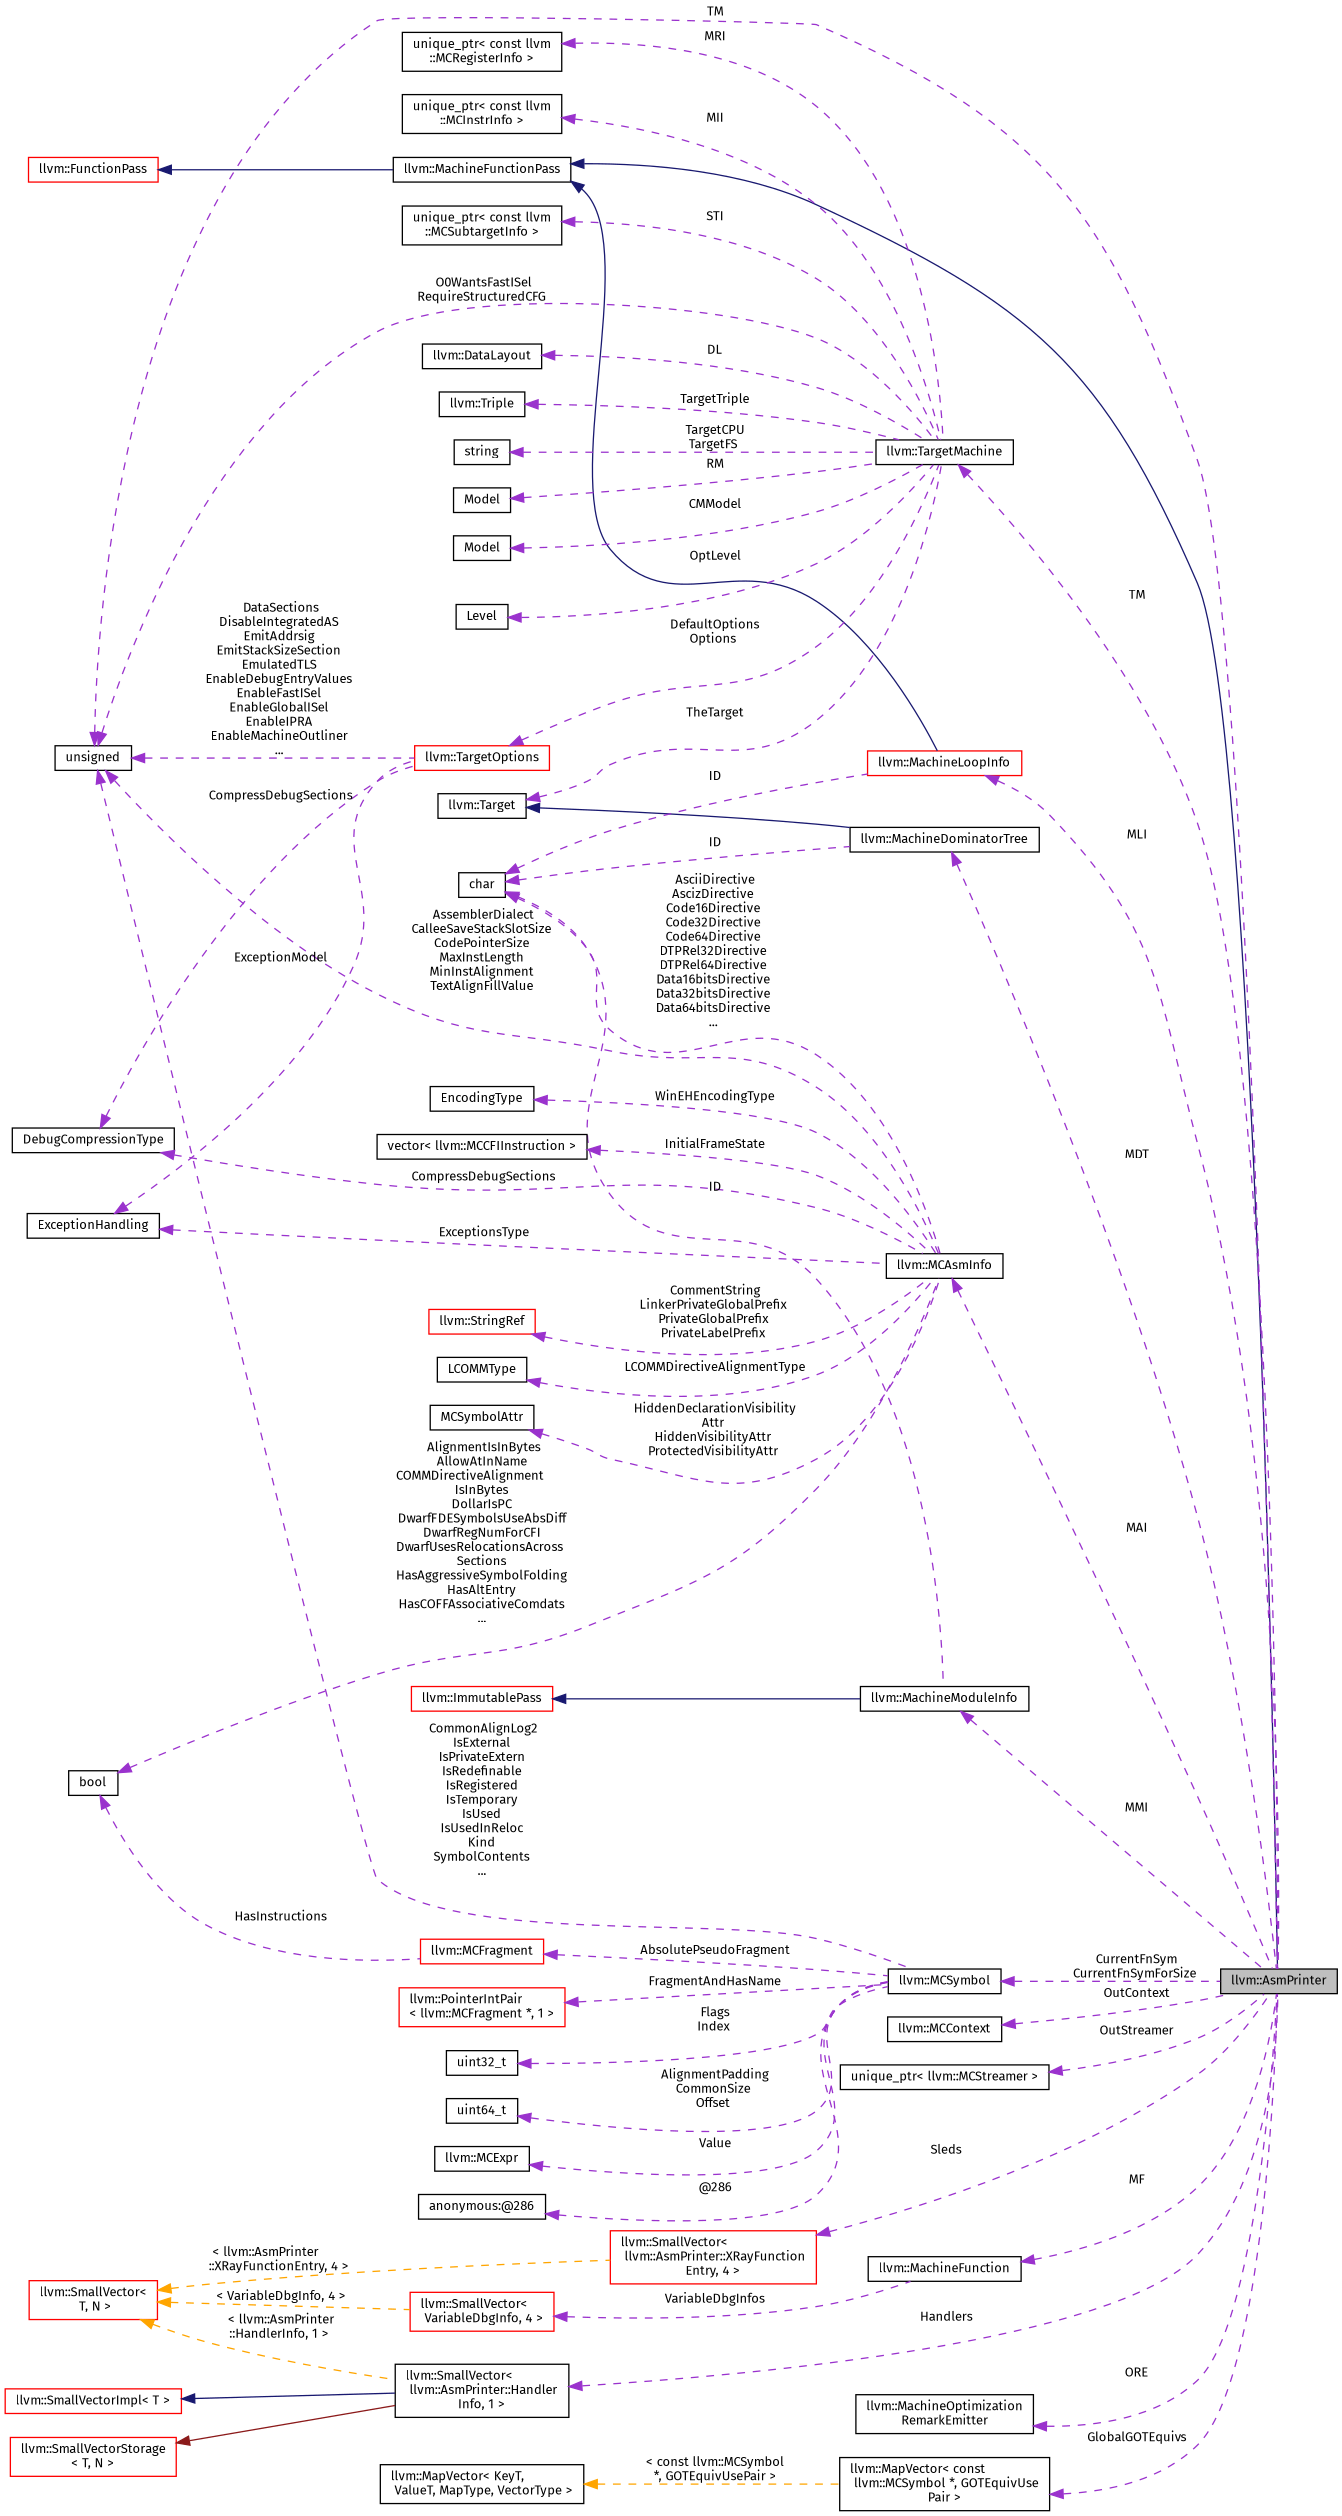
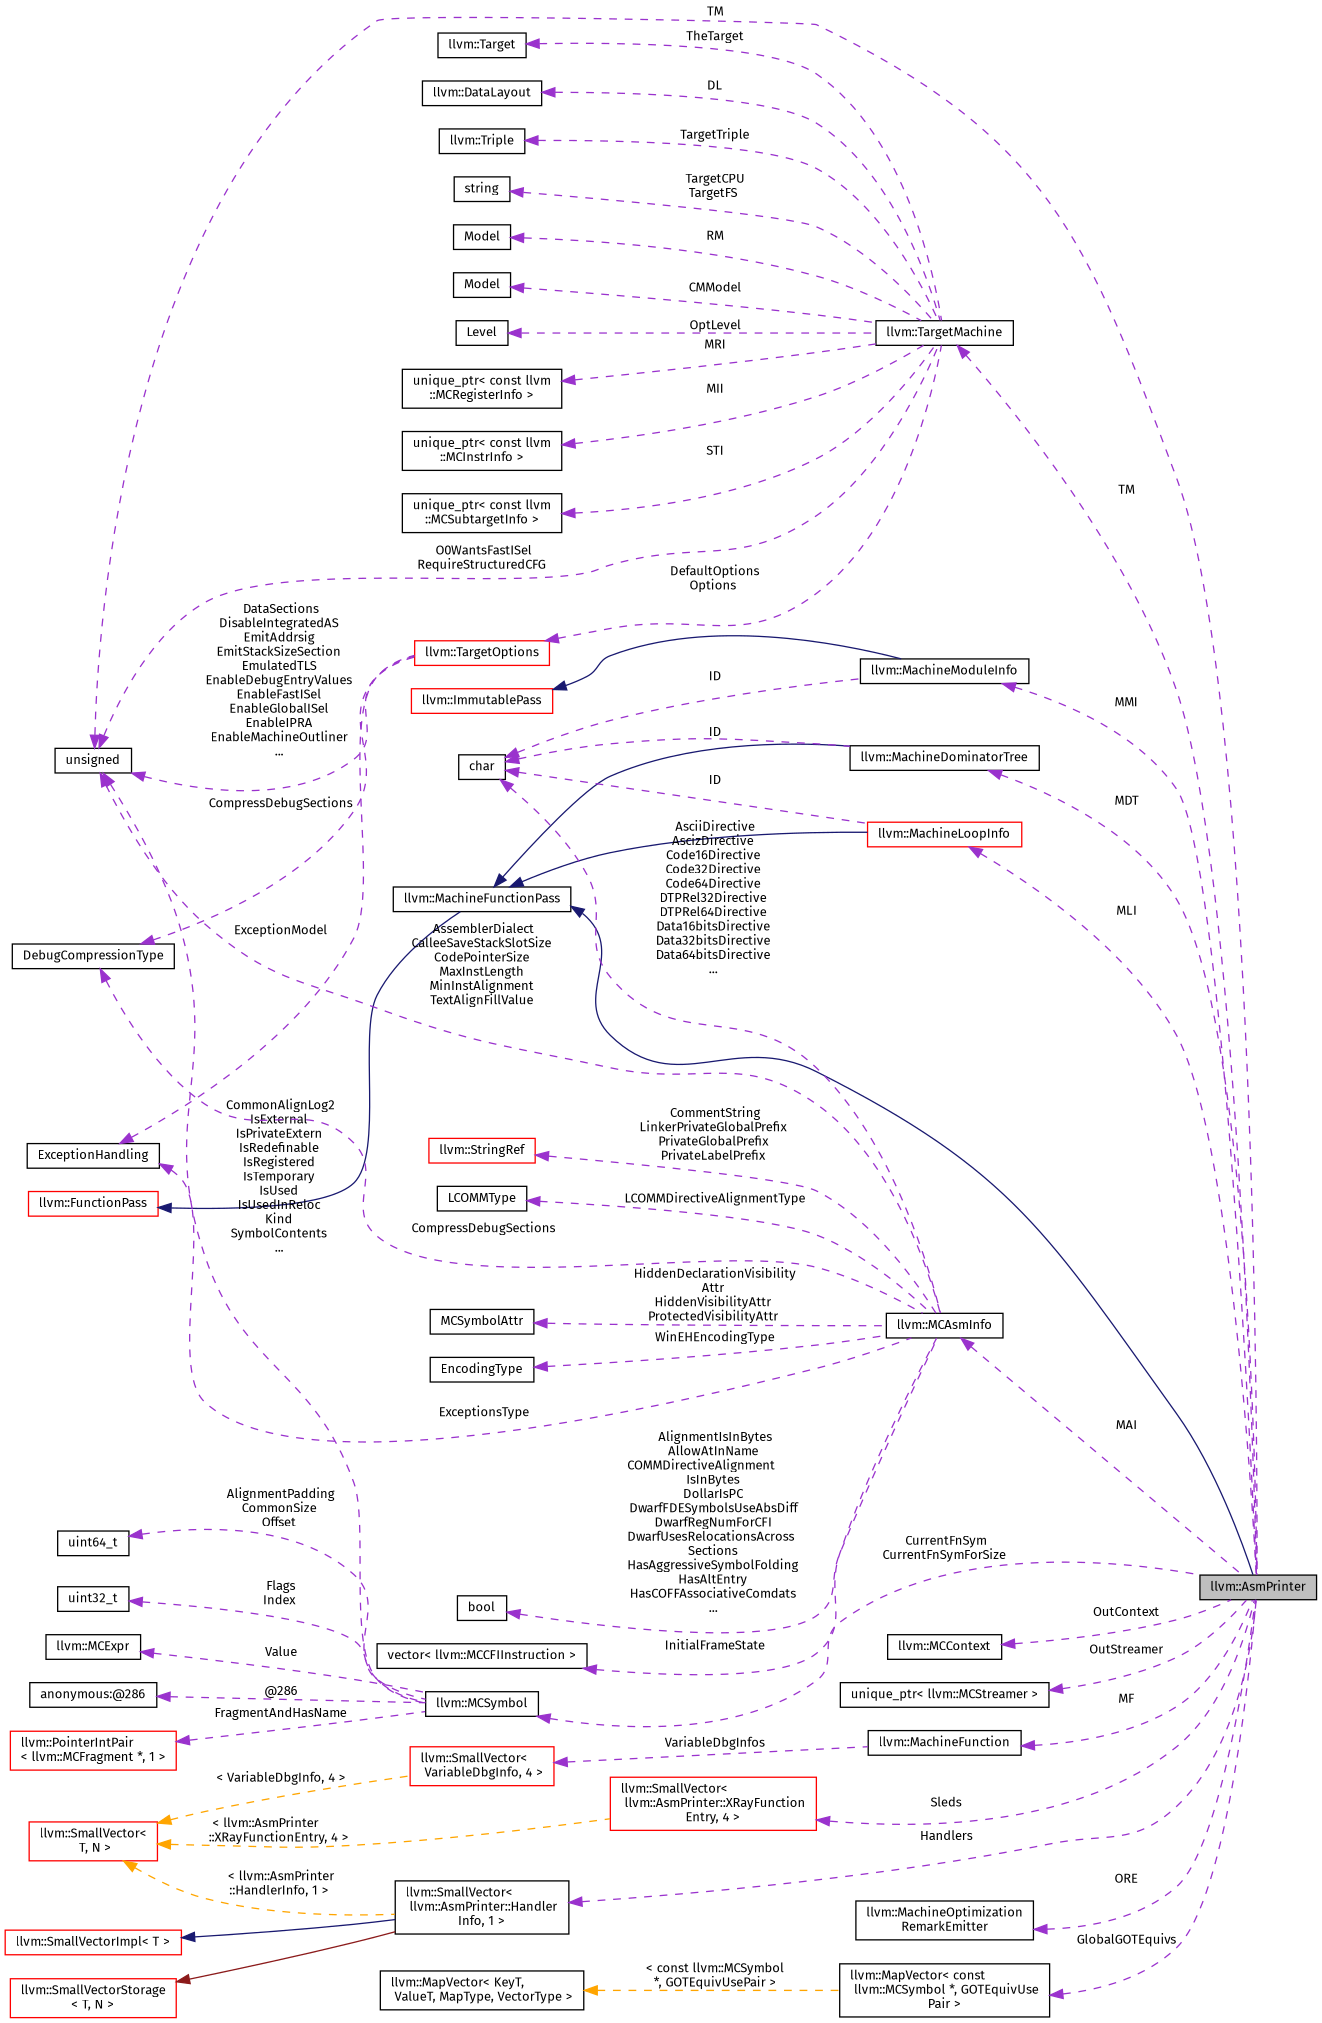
(703, 816) -> (656, 761)
(482, 1952) -> none
